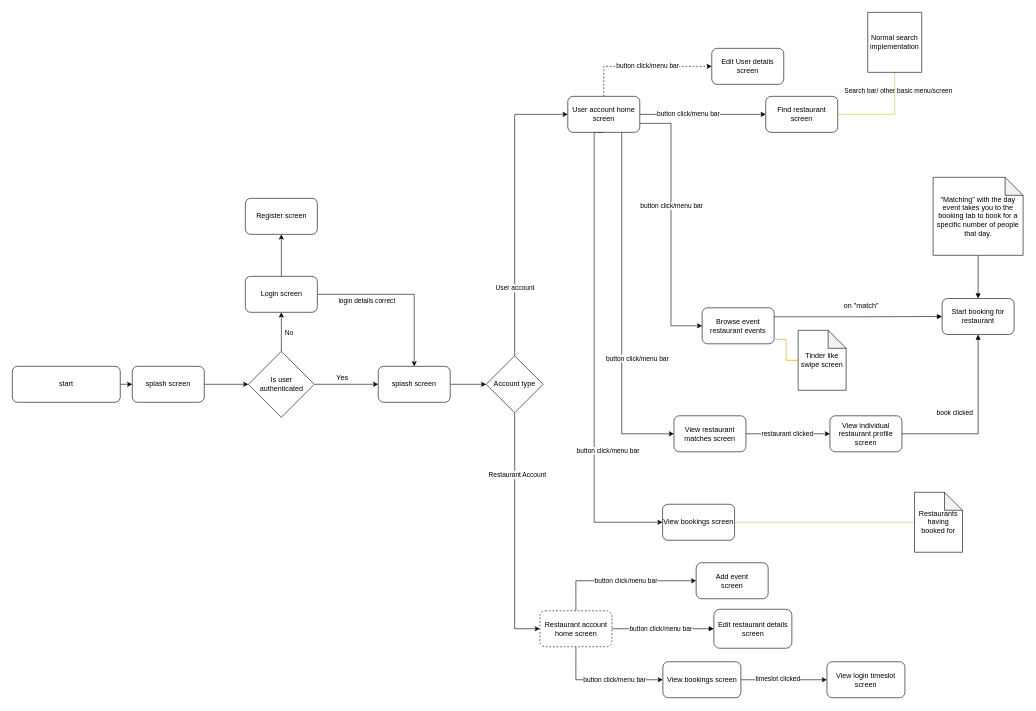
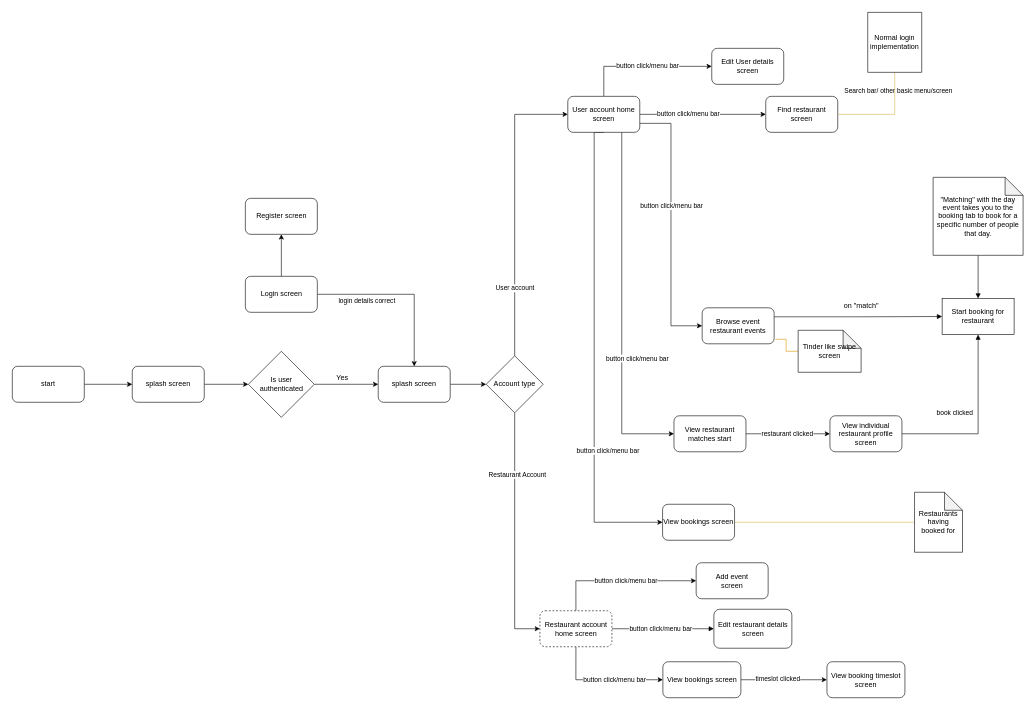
(895, 42) -> (895, 42)
(604, 74) -> (604, 74)
(978, 317) -> (978, 317)
(281, 334) -> none
(822, 360) -> (830, 351)
(66, 384) -> (48, 384)
(710, 434) -> (710, 434)
(866, 680) -> (866, 680)
